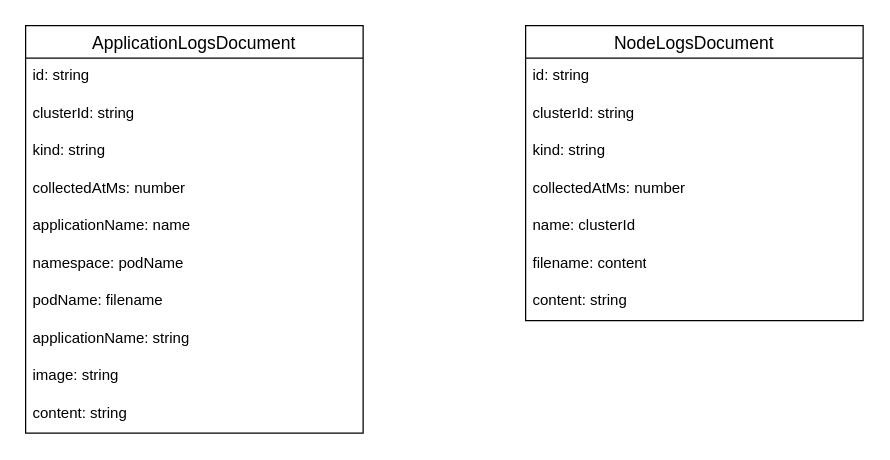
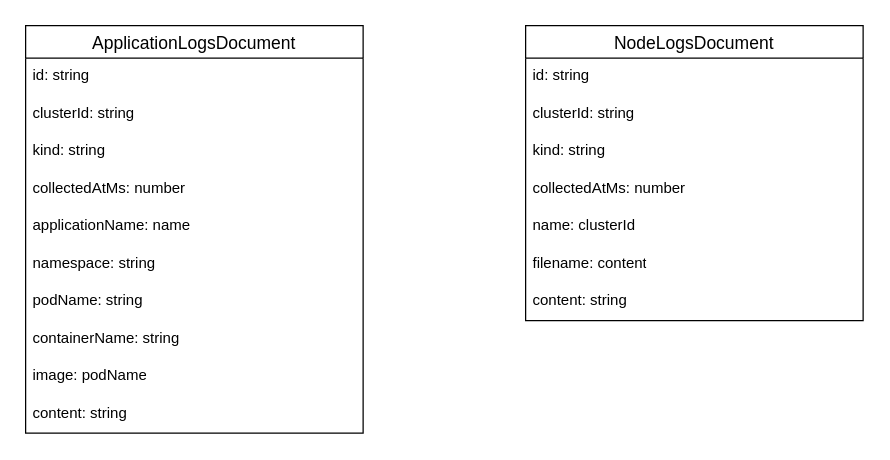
(105, 263) -> (99, 263)
(97, 301) -> (90, 301)
(118, 338) -> (114, 338)
(80, 376) -> (86, 376)
